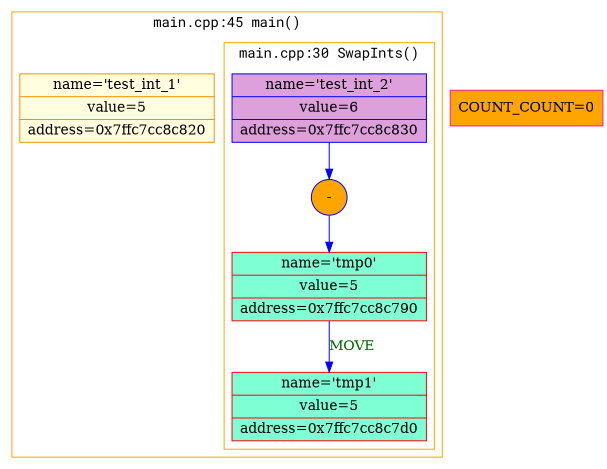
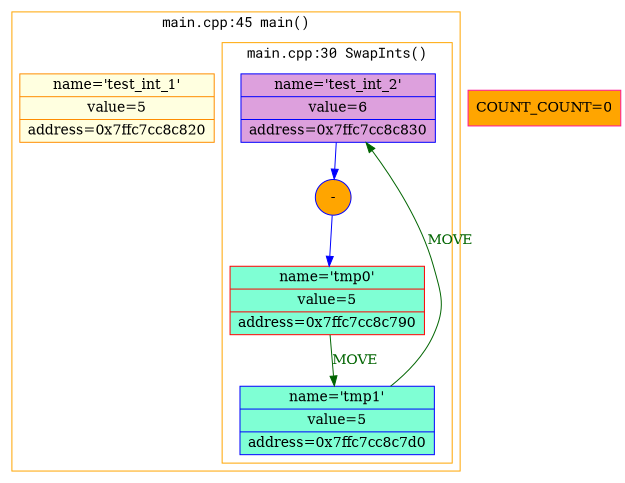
none -> (434, 270)
(329, 342) -> (332, 355)
(329, 407) -> (337, 420)
